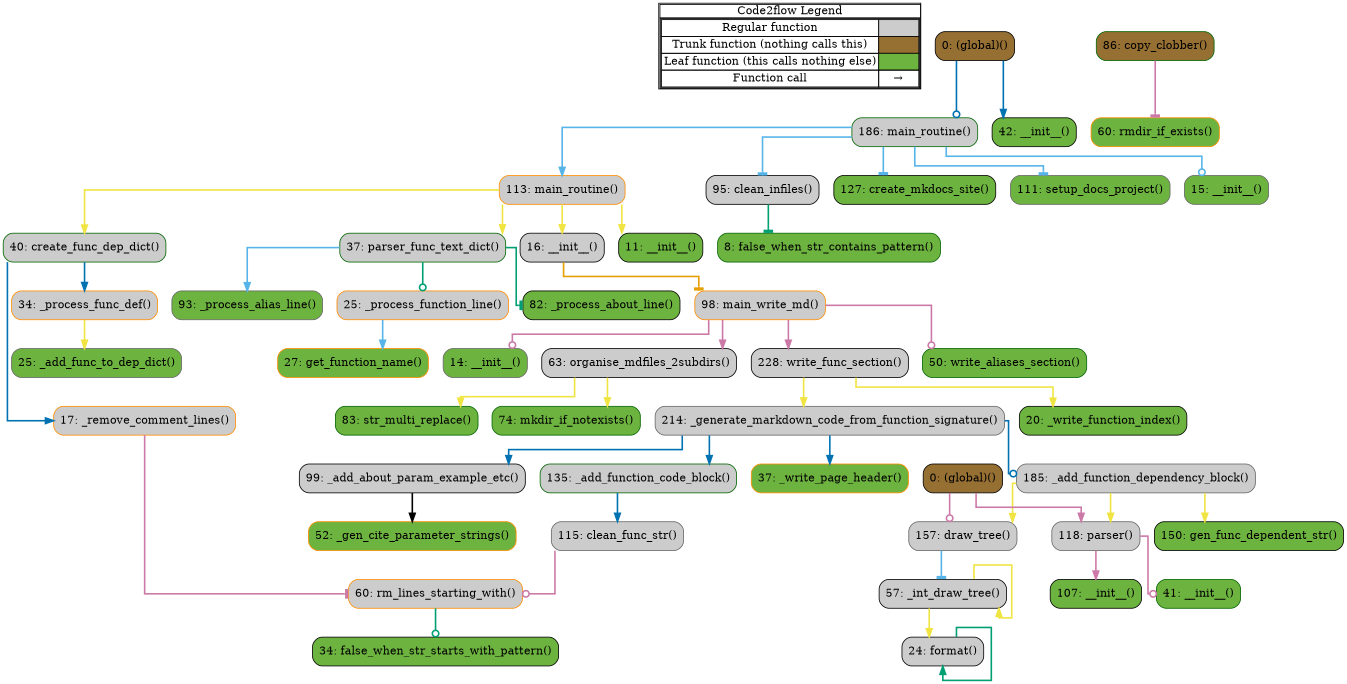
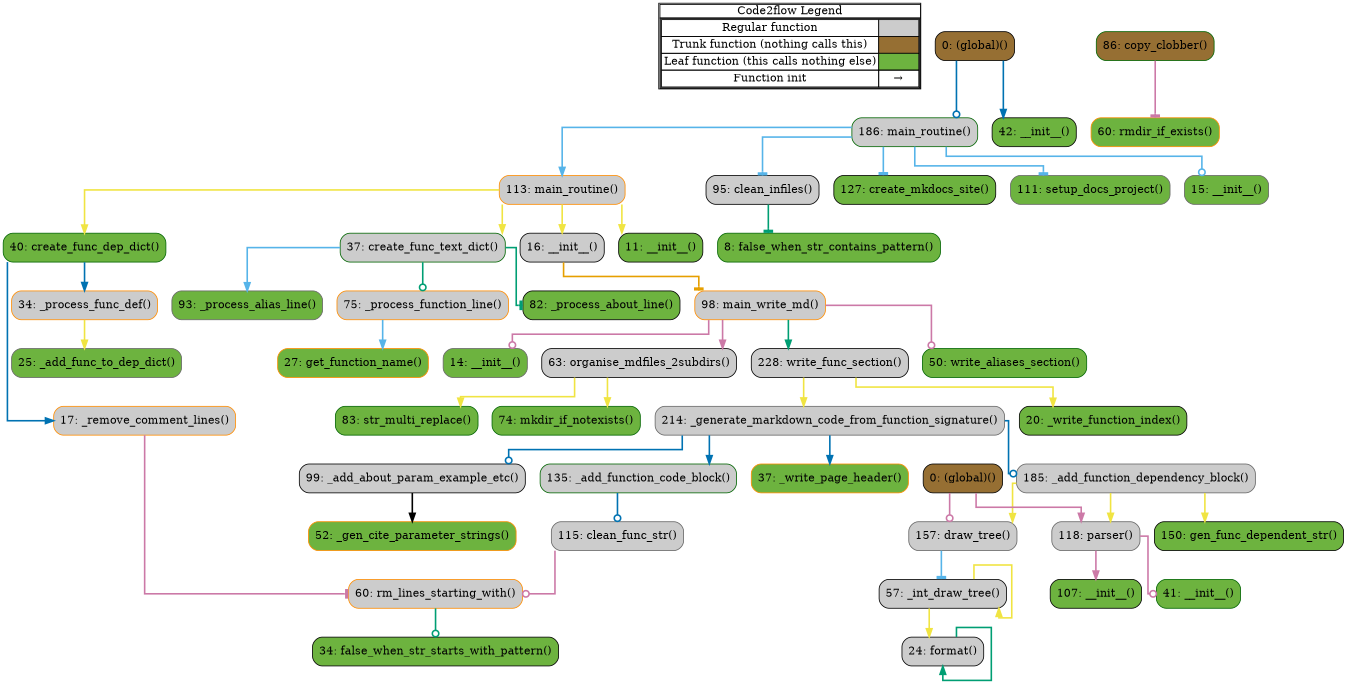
(770, 78) -> (770, 78)
(85, 248) -> (85, 248)
(423, 248) -> (423, 248)
(423, 305) -> (423, 305)
(788, 330) -> (788, 330)
(599, 450) -> (599, 450)
(617, 503) -> (617, 504)
